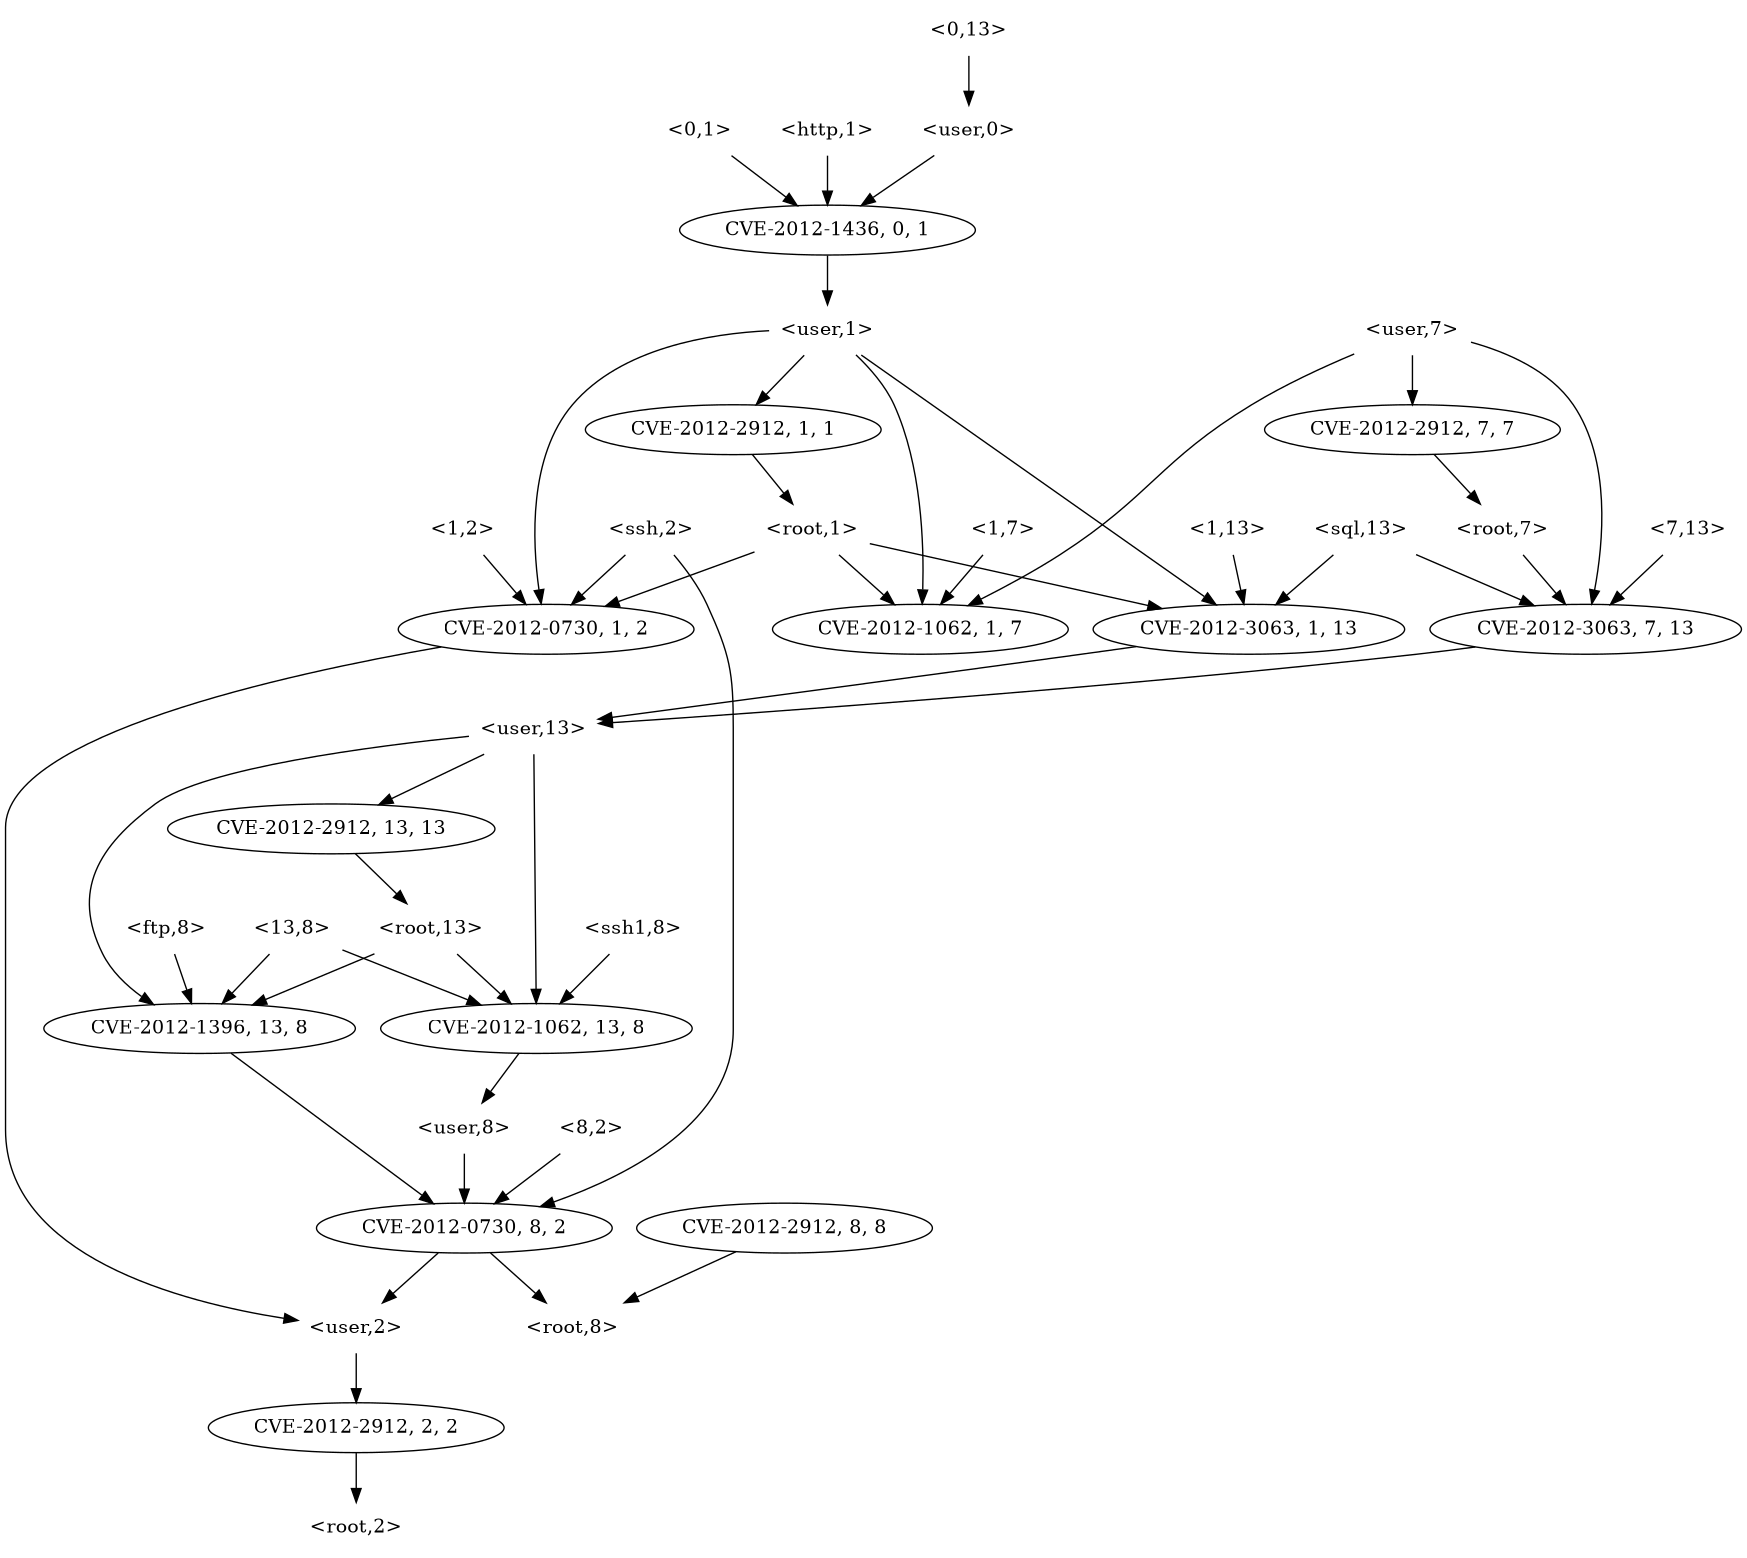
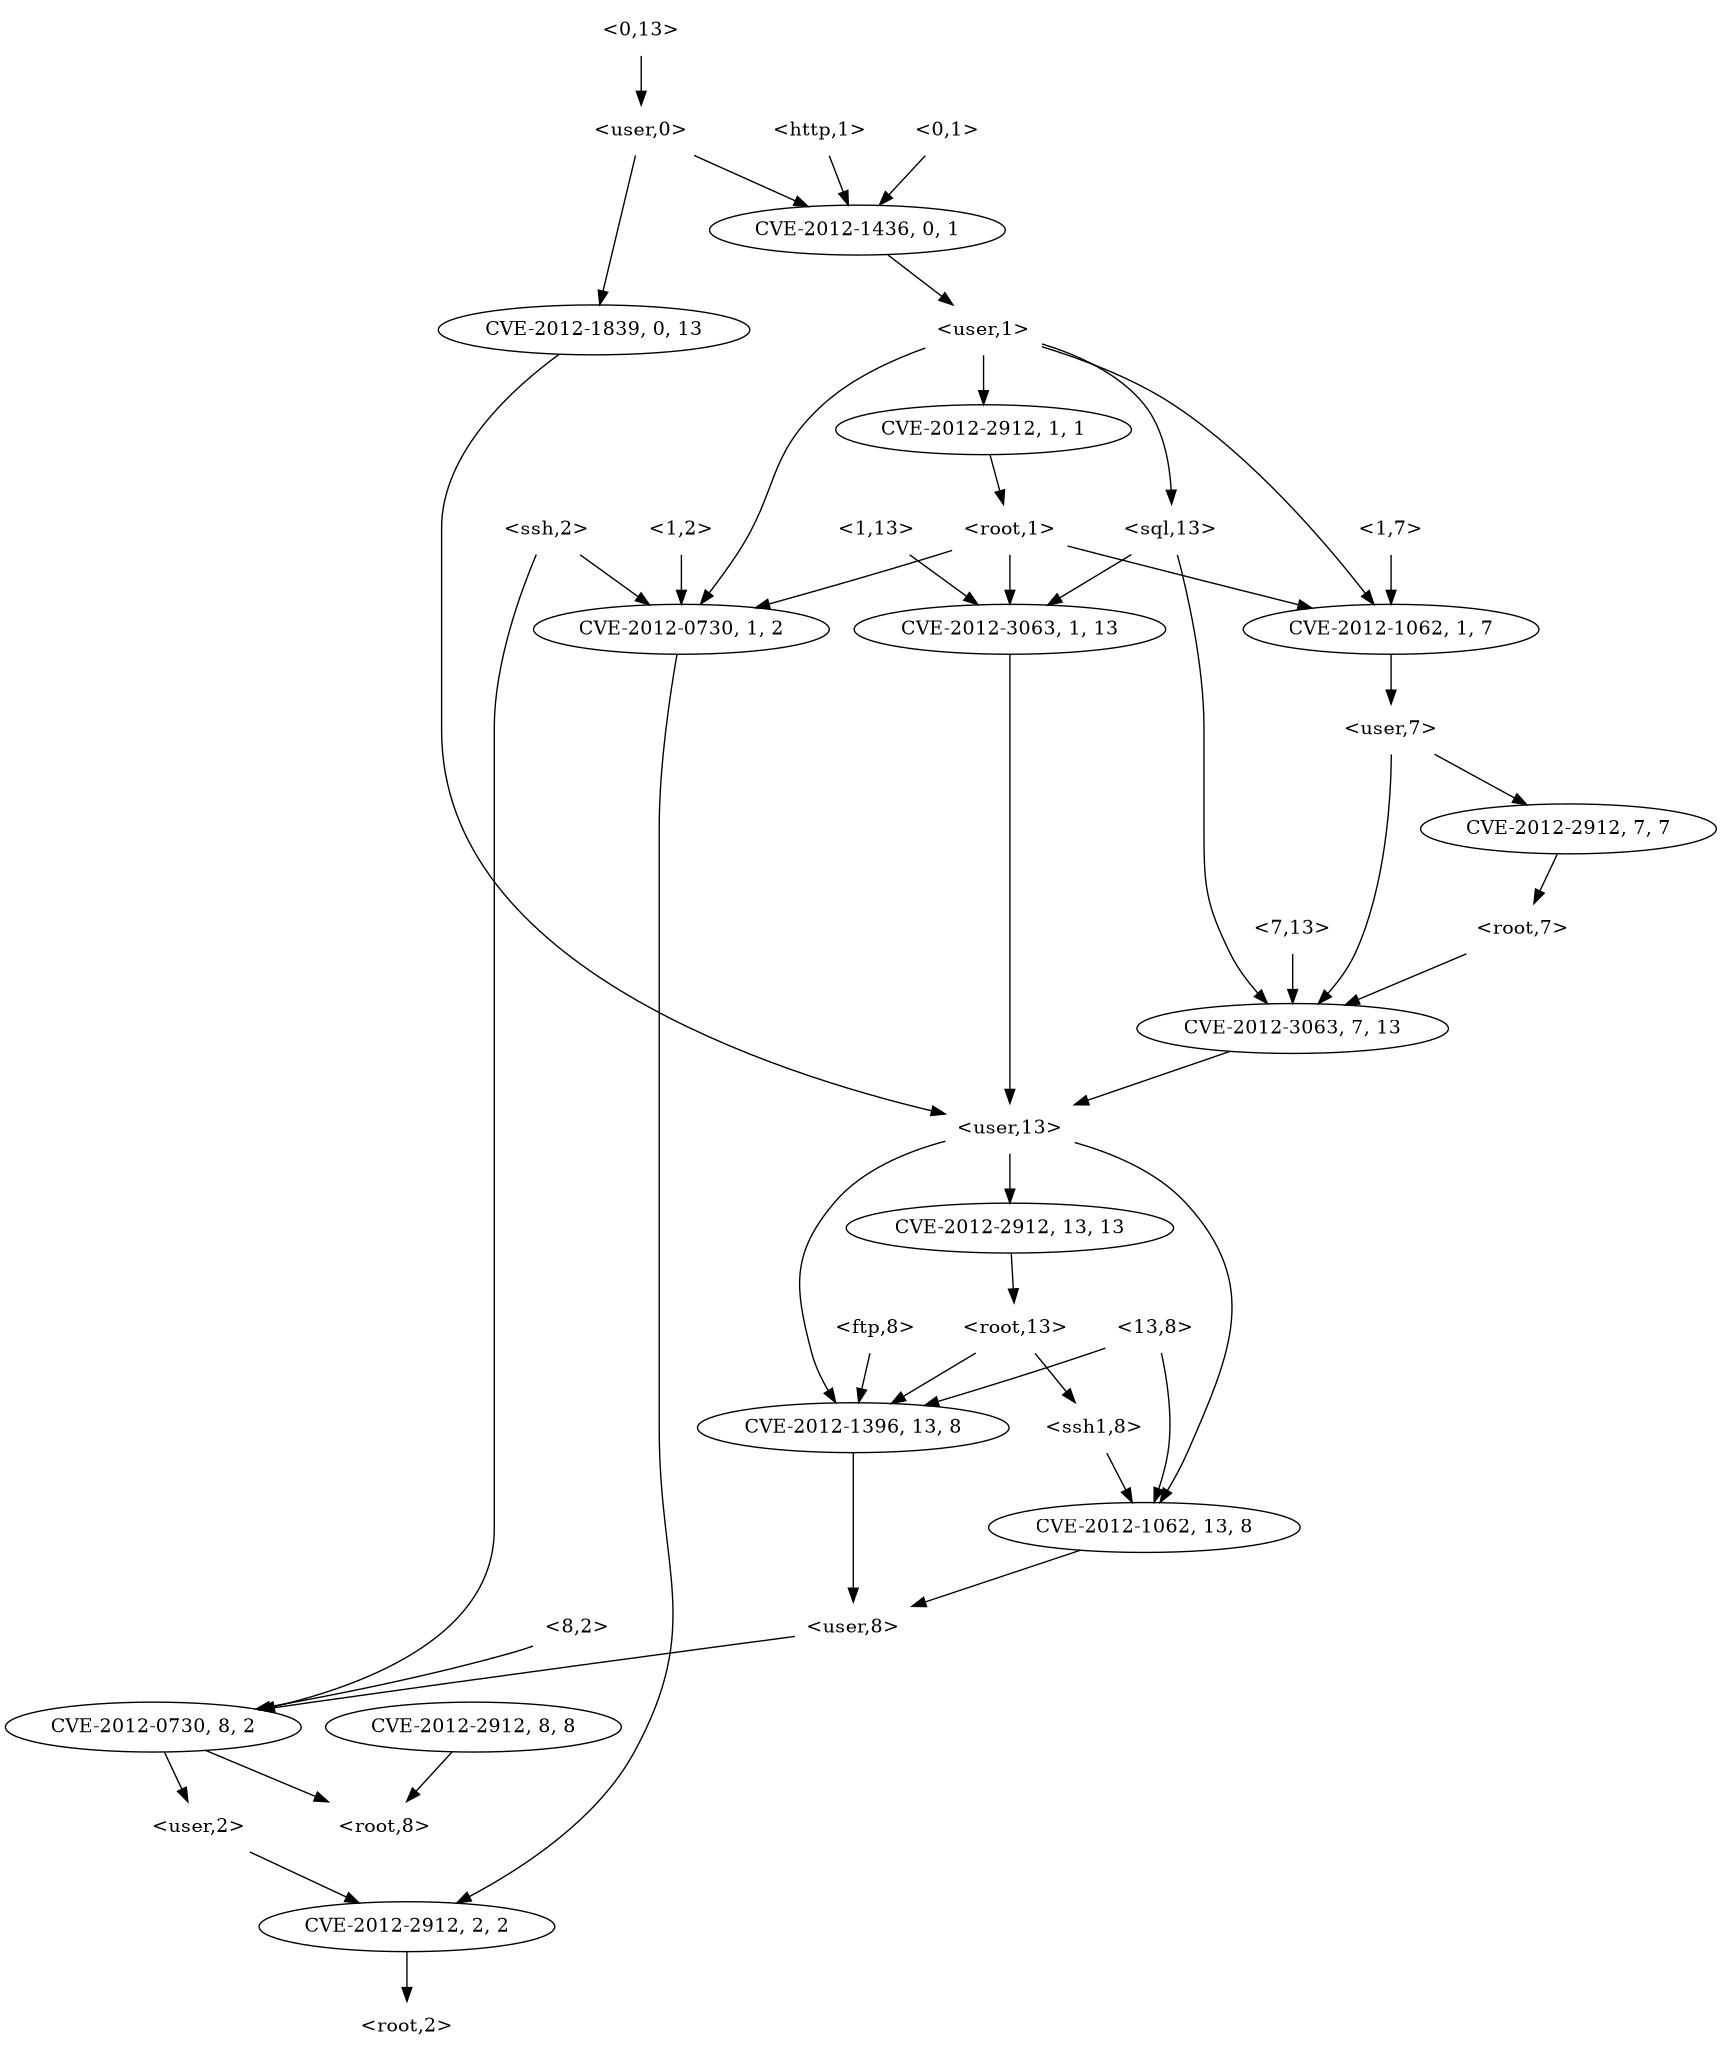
none -> (594, 330)
(1164, 471) -> (1391, 672)
(1033, 476) -> (1134, 394)
(6, 916) -> (659, 1318)
(479, 974) -> (1053, 1375)
(326, 1124) -> (853, 1520)
